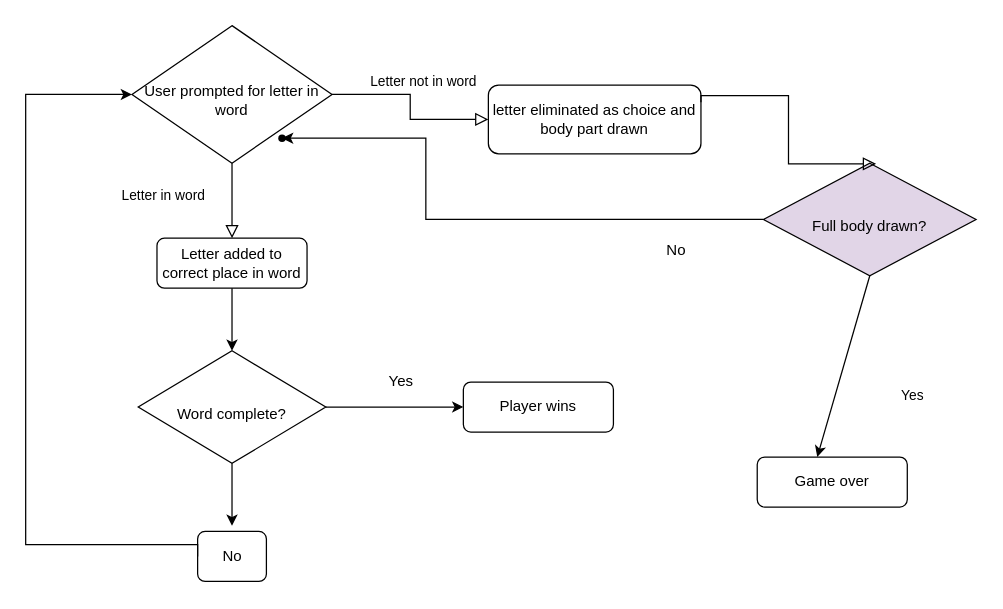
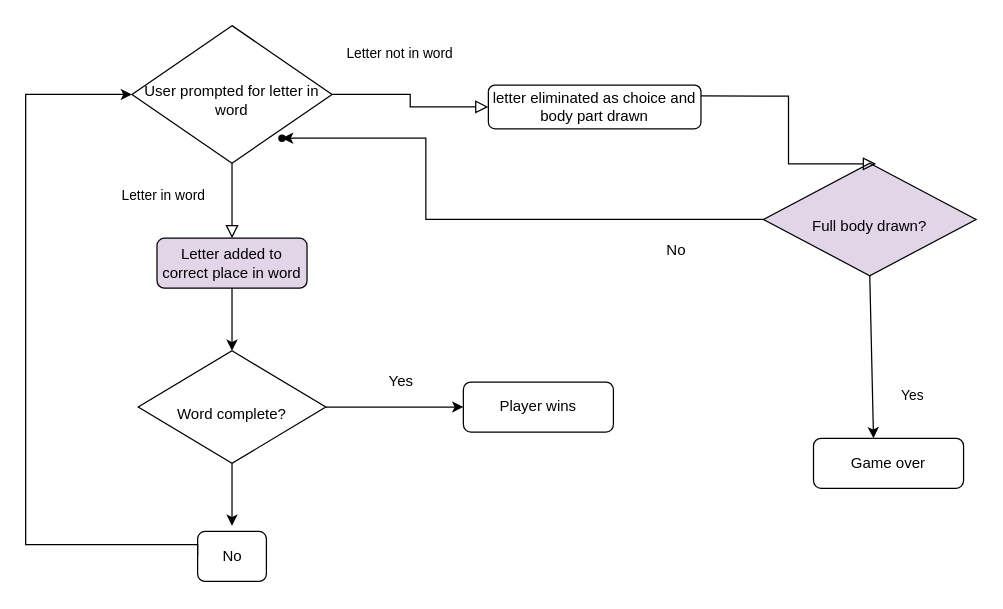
(594, 119) -> (594, 107)
(232, 263) -> (232, 263)
(832, 482) -> (888, 463)
